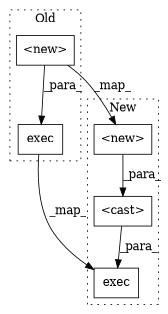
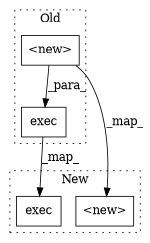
(123, 211) -> none
